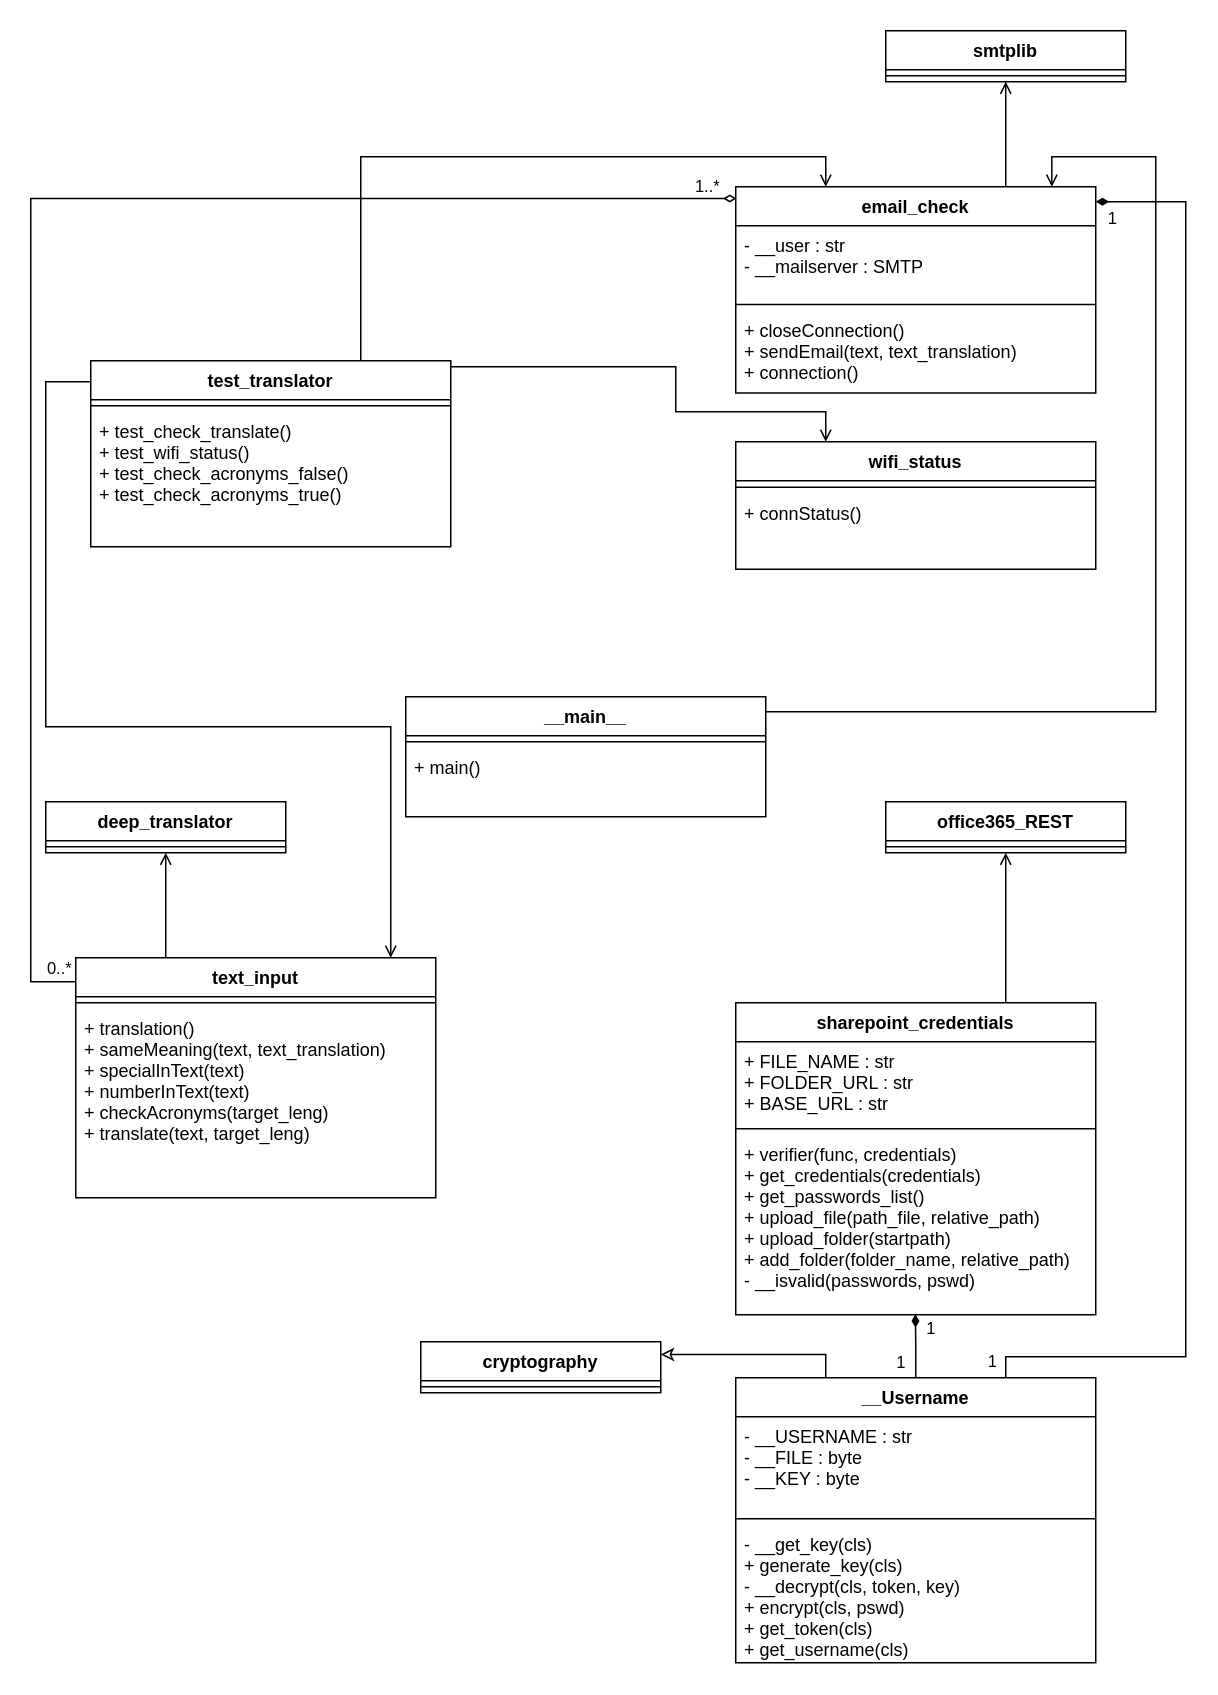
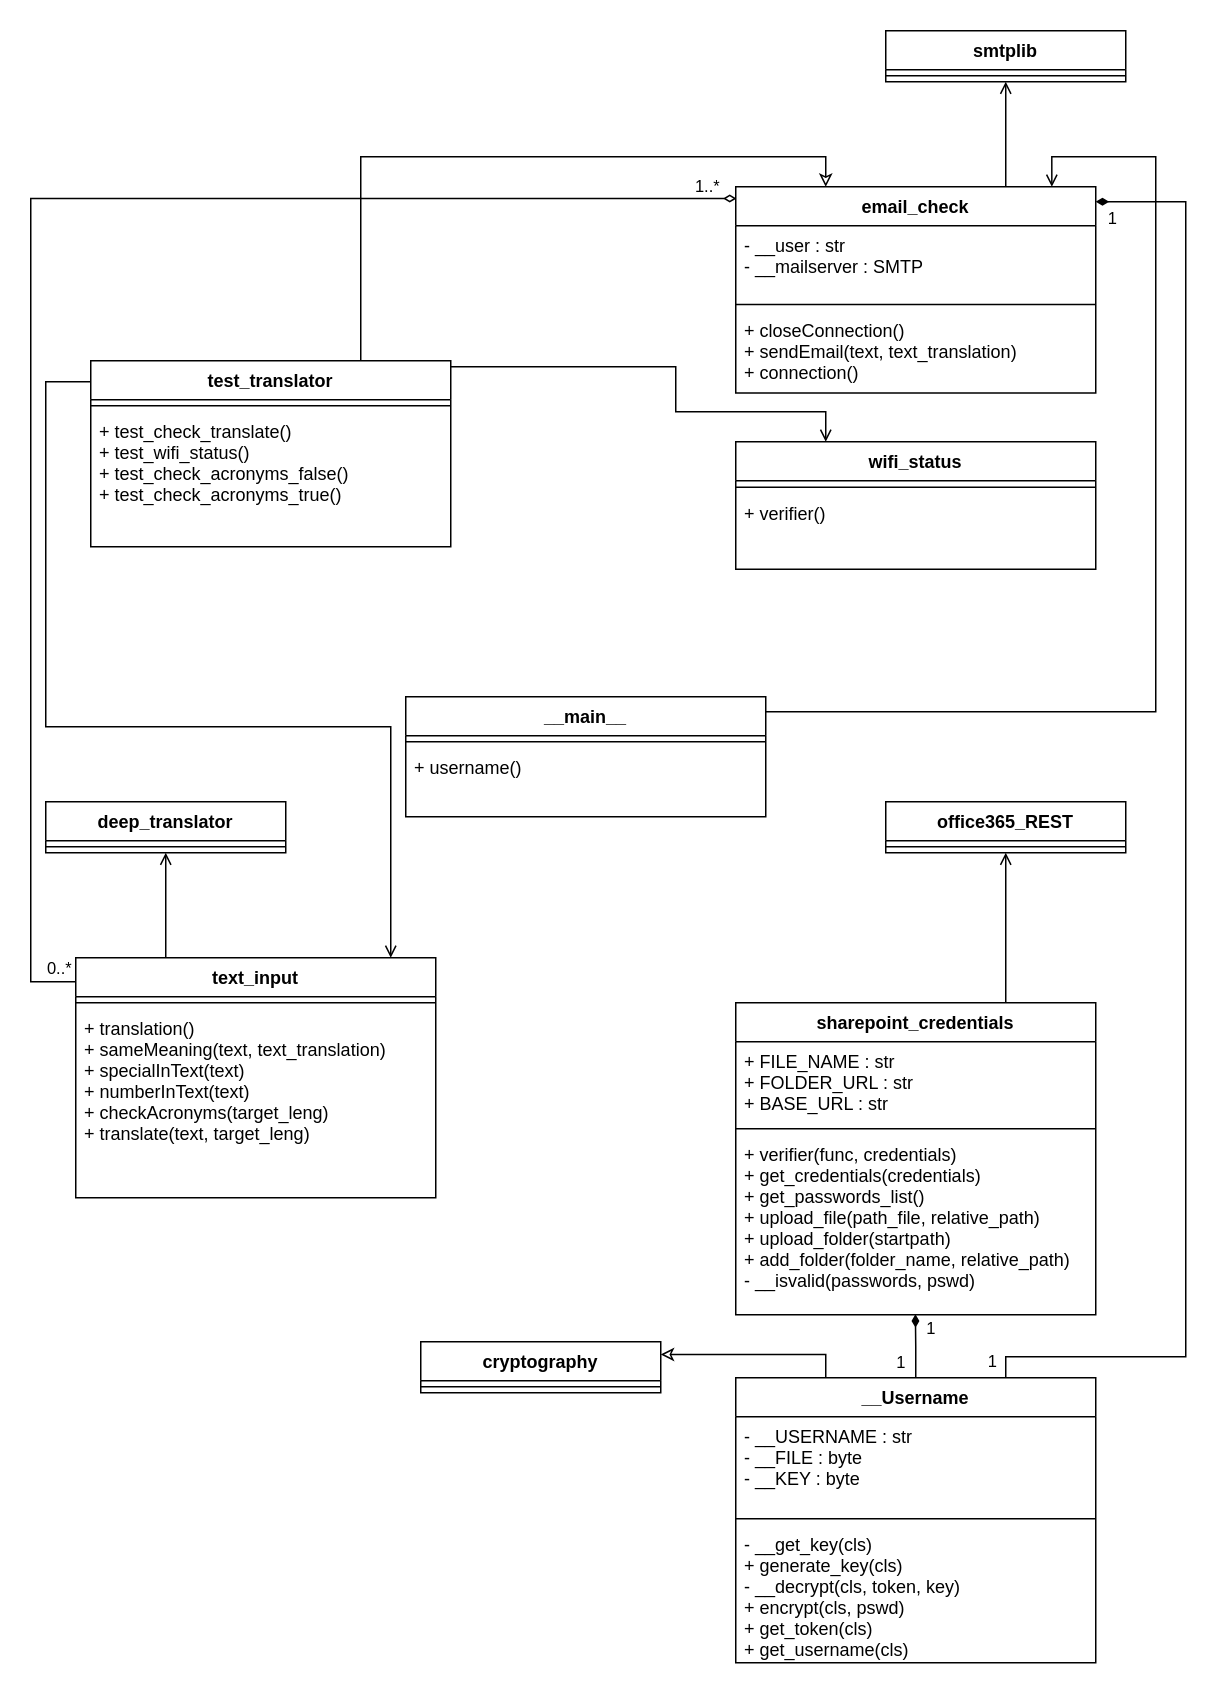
(826, 178) -> (826, 175)
(812, 514) -> (797, 514)
(450, 768) -> (472, 768)
